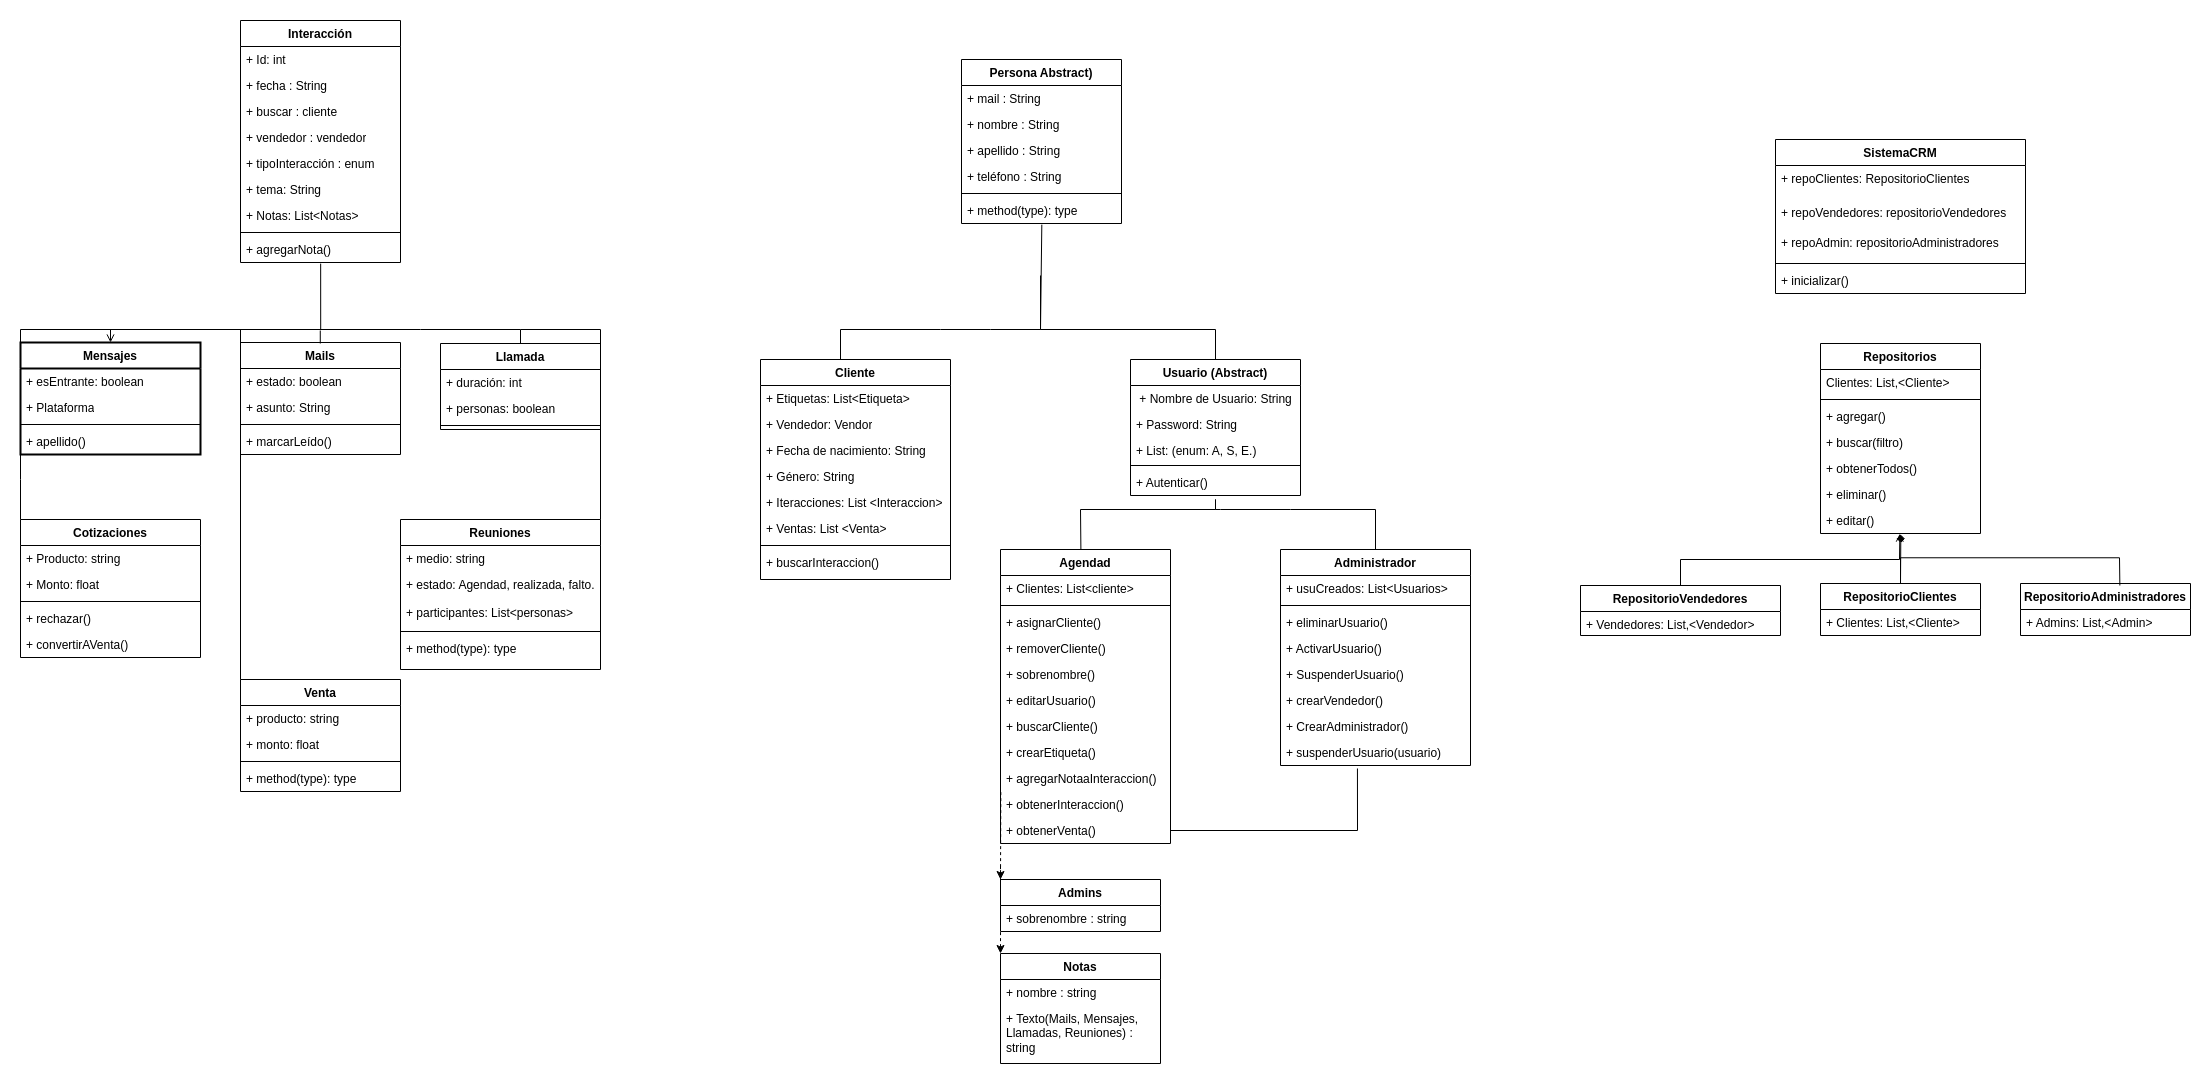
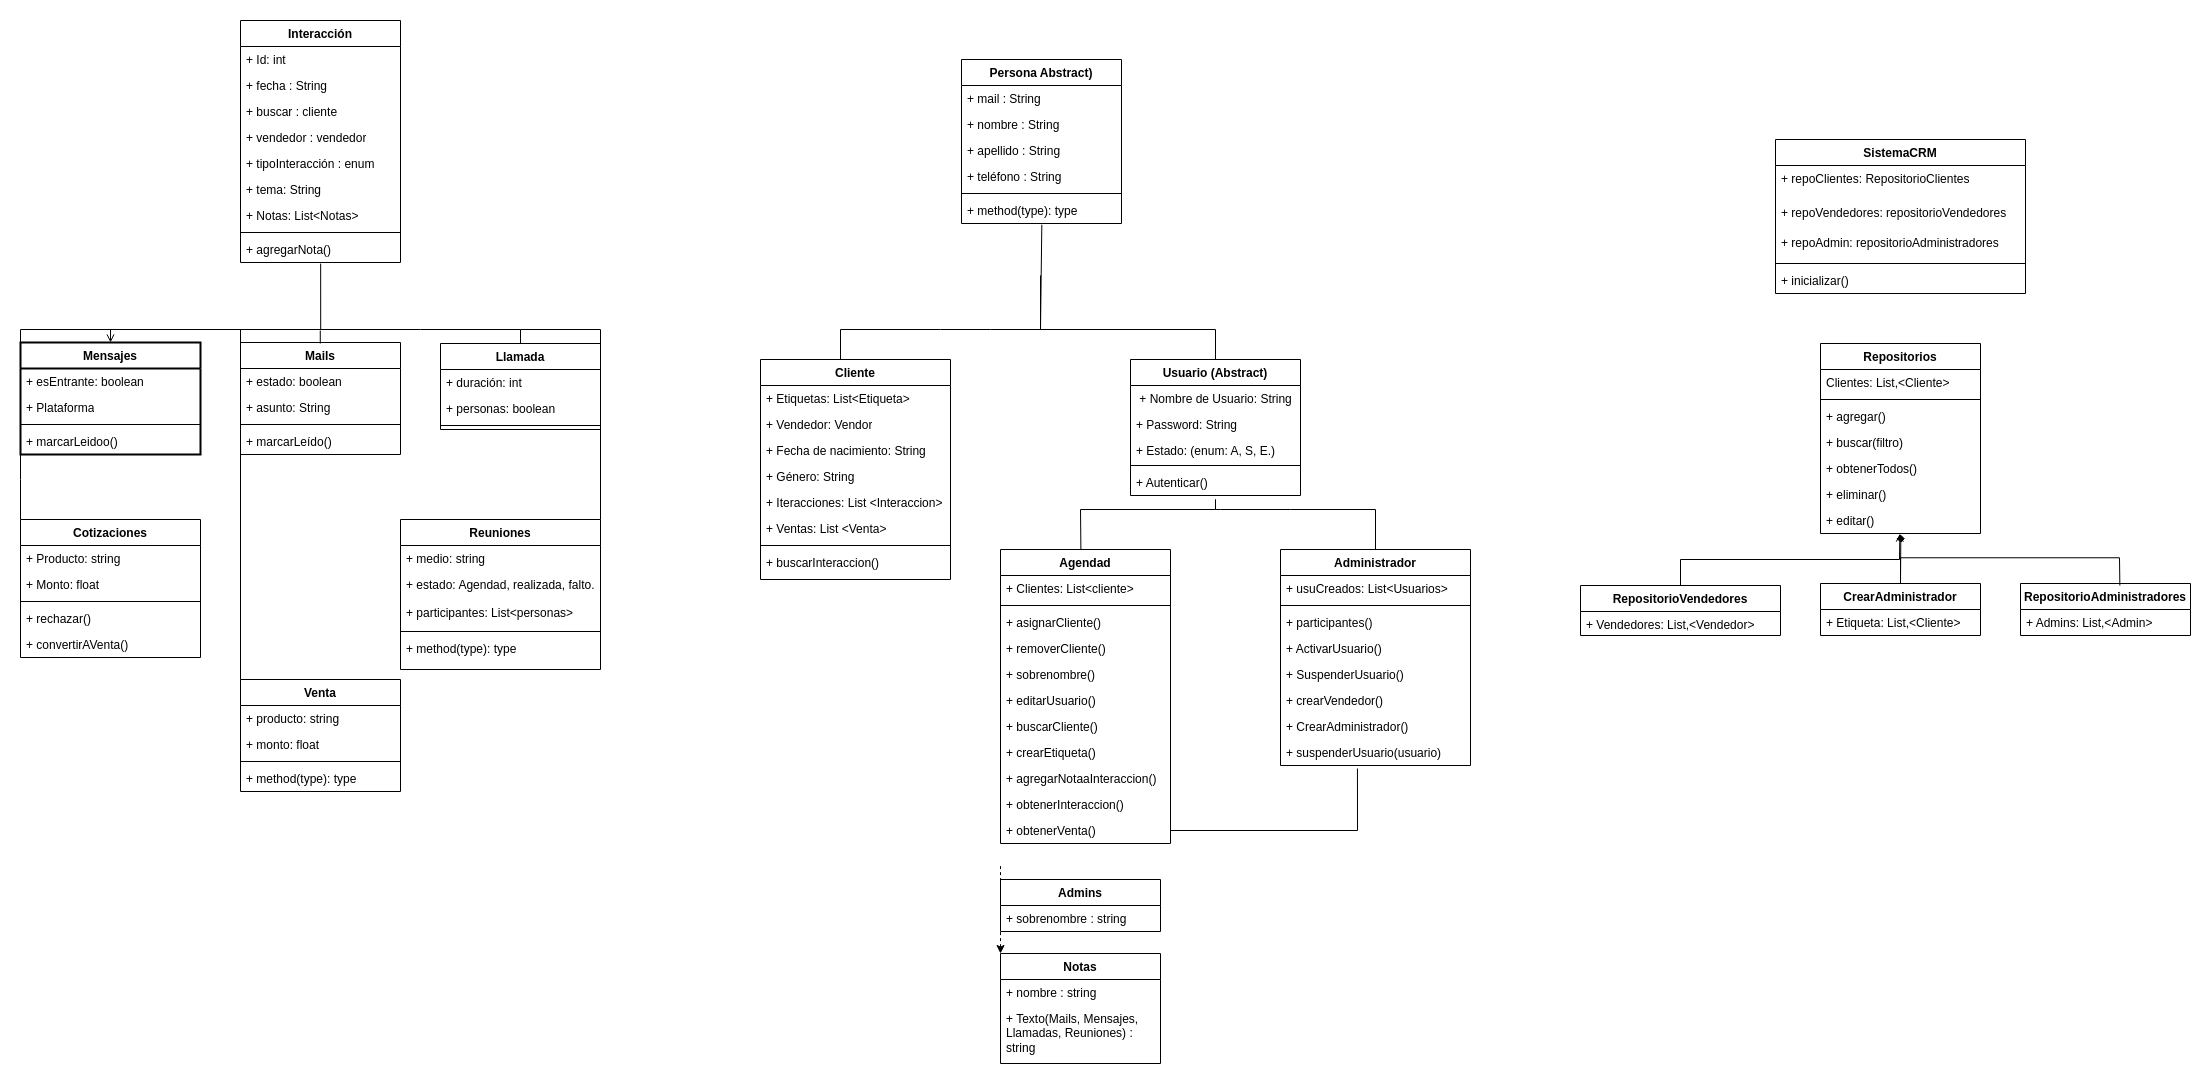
(61, 443) -> (77, 443)
(1200, 452) -> (1208, 452)
(1901, 598) -> (1901, 598)
(1343, 624) -> (1339, 624)
(1900, 624) -> (1901, 624)
(1001, 855) -> none
